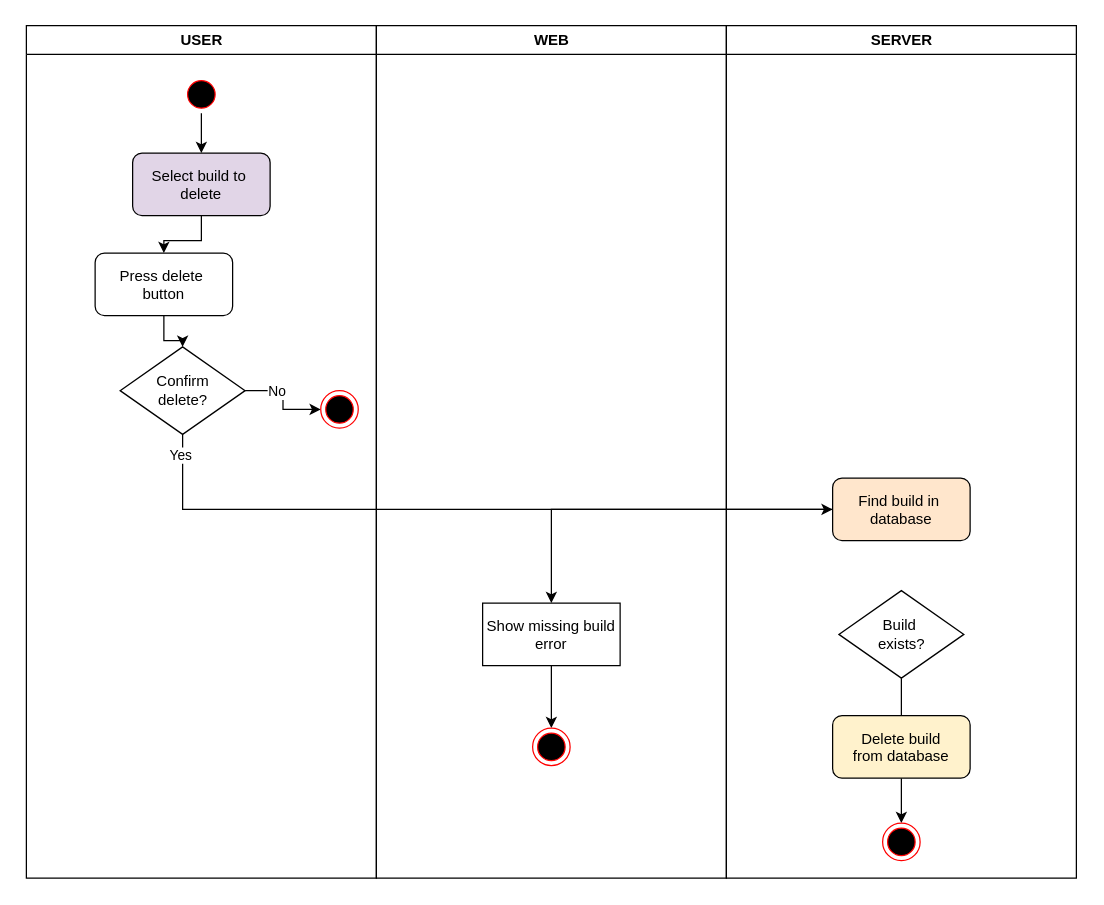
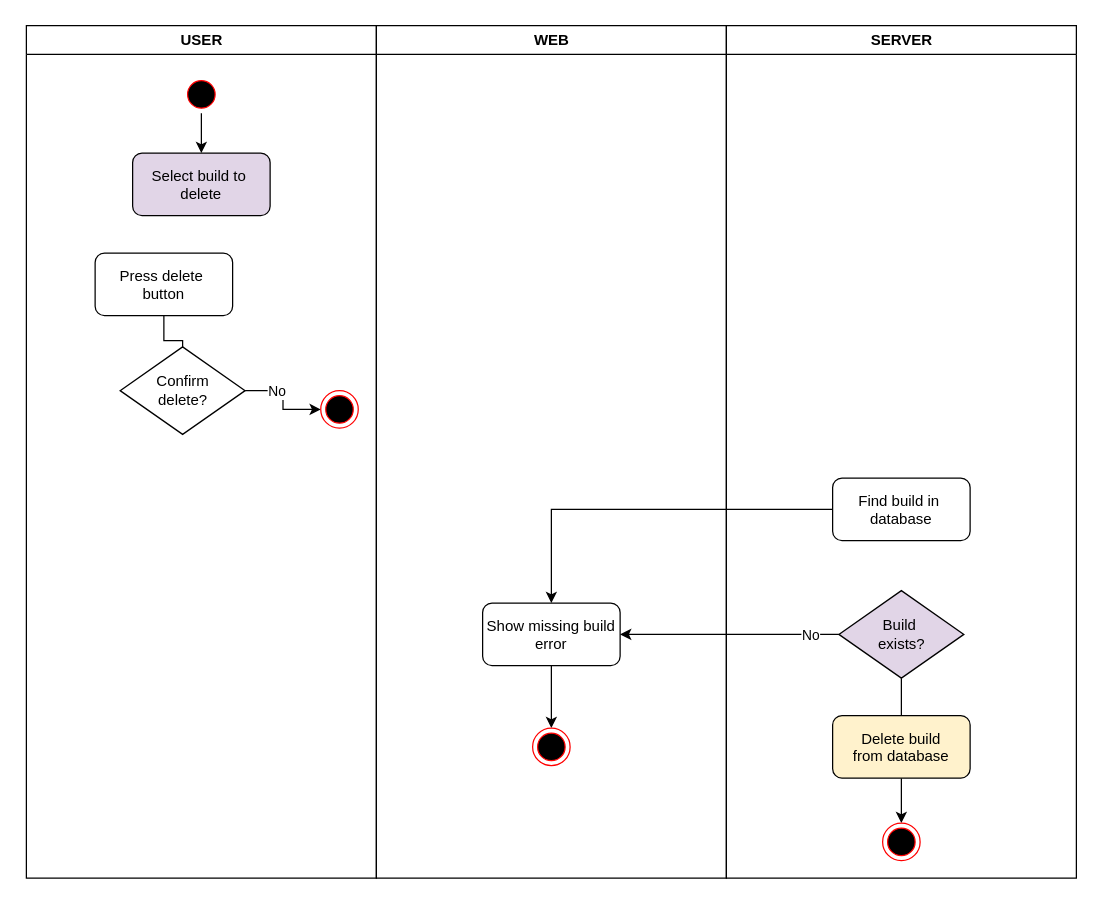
(193, 241) -> none
(180, 341) -> (183, 341)
(328, 509) -> none
(901, 509) -> (901, 509)
(551, 634) -> (551, 634)
none -> (733, 634)
(901, 634) -> (901, 634)
